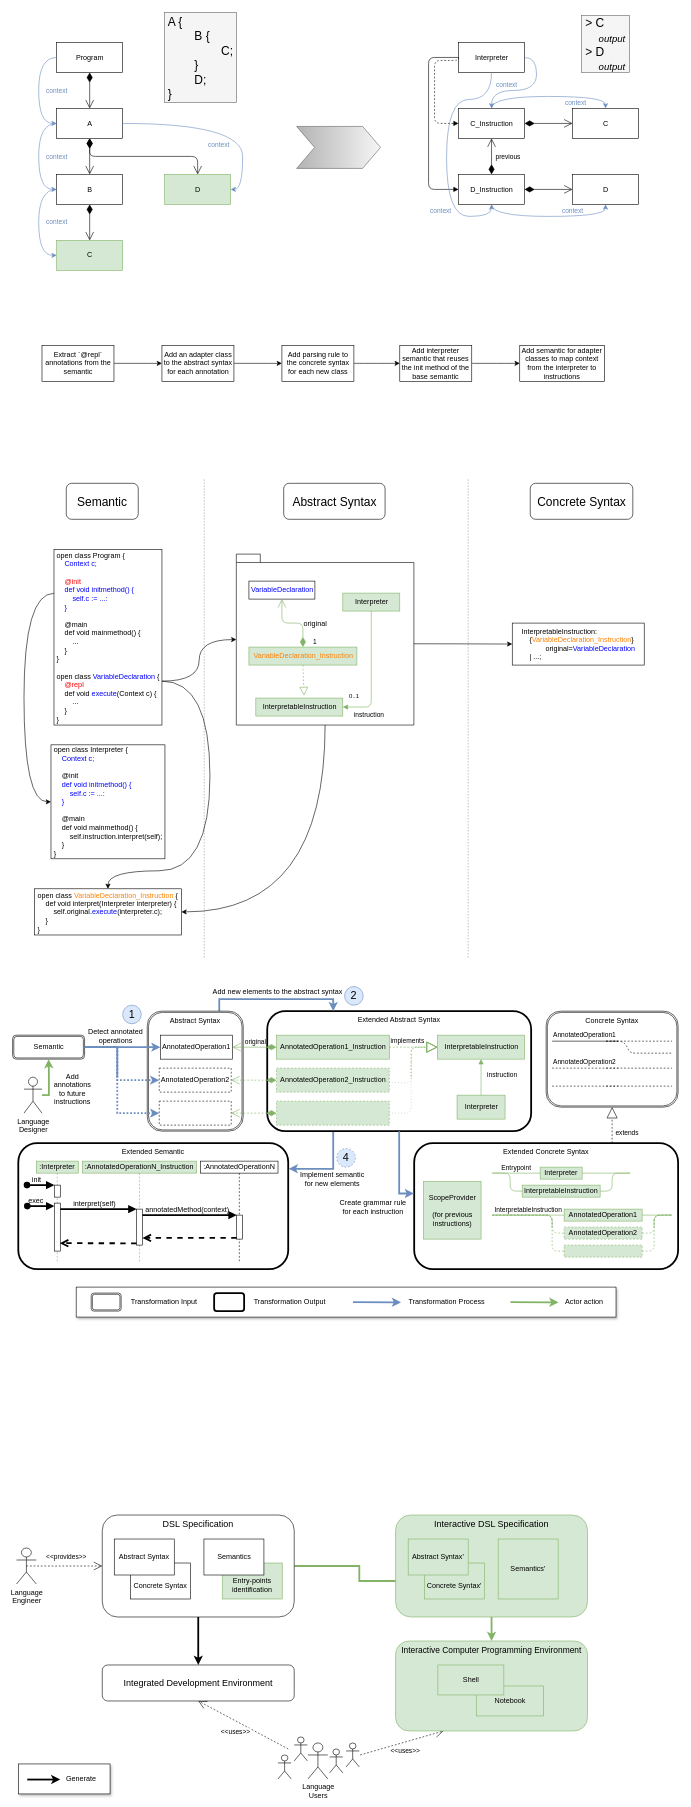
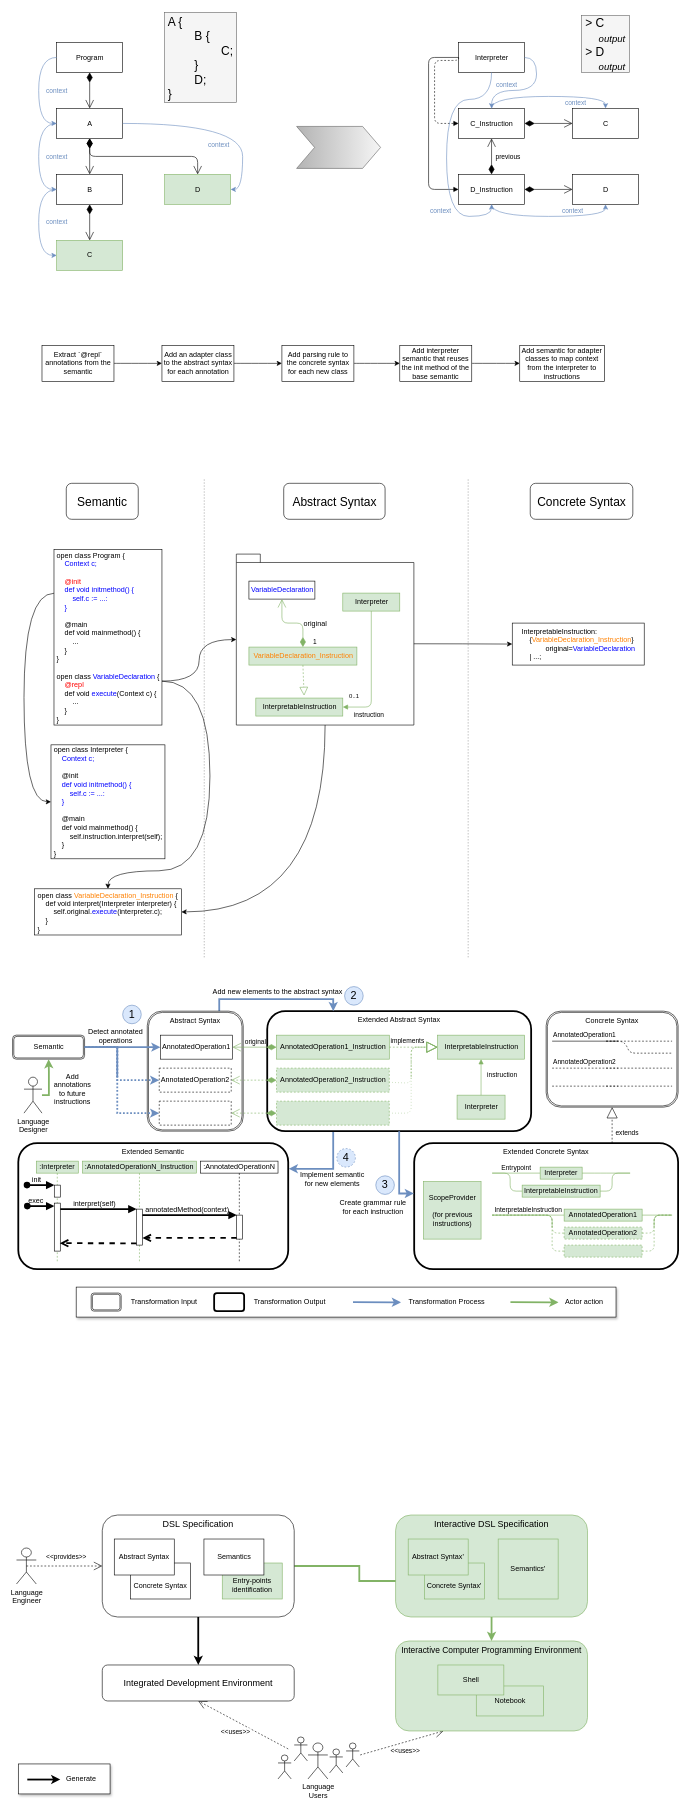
none -> (385, 1185)
